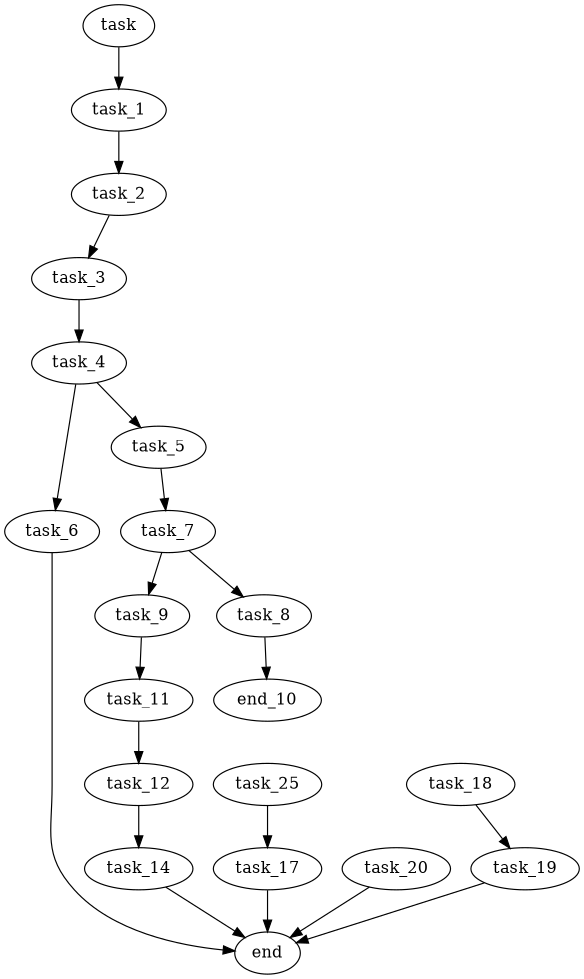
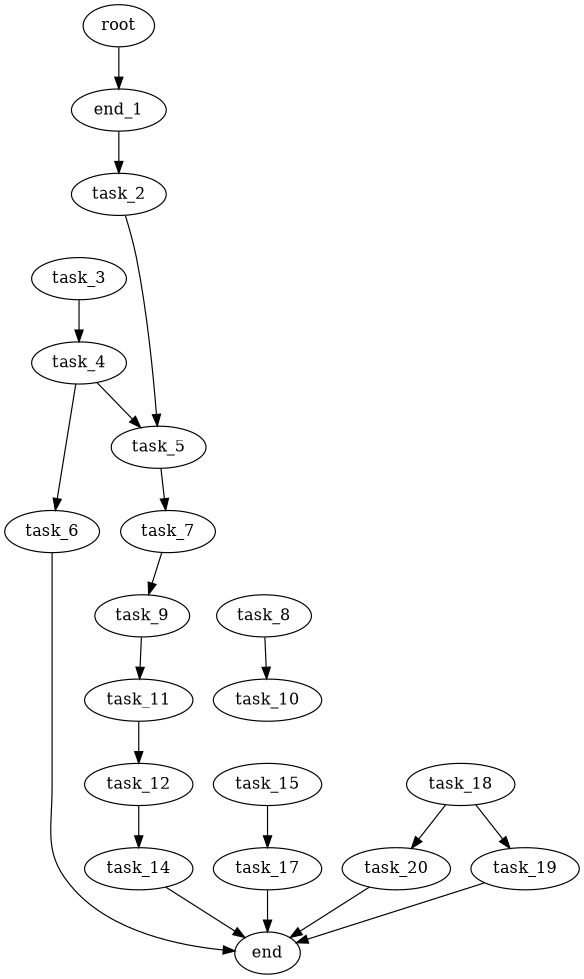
(119, 26) -> (119, 26)
(119, 110) -> (119, 110)
(101, 231) -> (146, 314)
(211, 570) -> none
(268, 700) -> (268, 700)
(268, 784) -> (268, 784)
none -> (432, 822)
